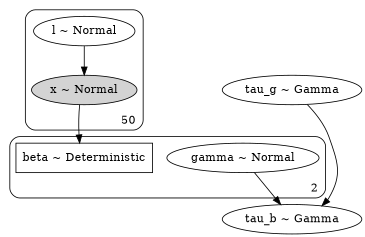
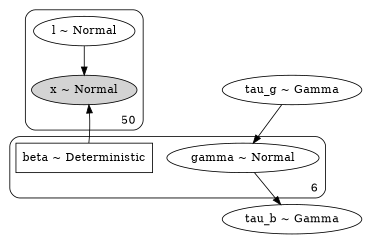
(79, 120) -> (90, 125)
(333, 150) -> (270, 121)
(315, 189) -> (315, 189)
